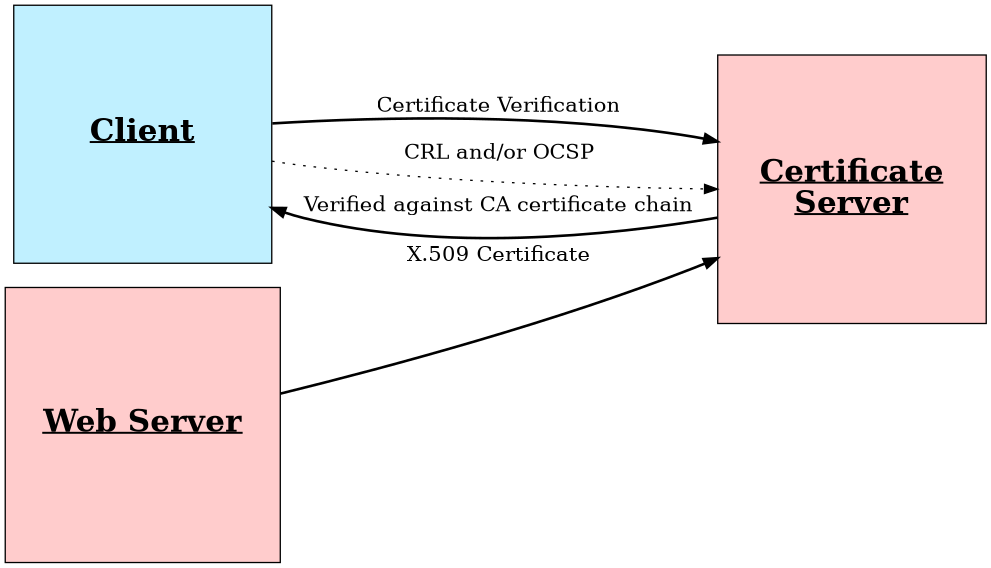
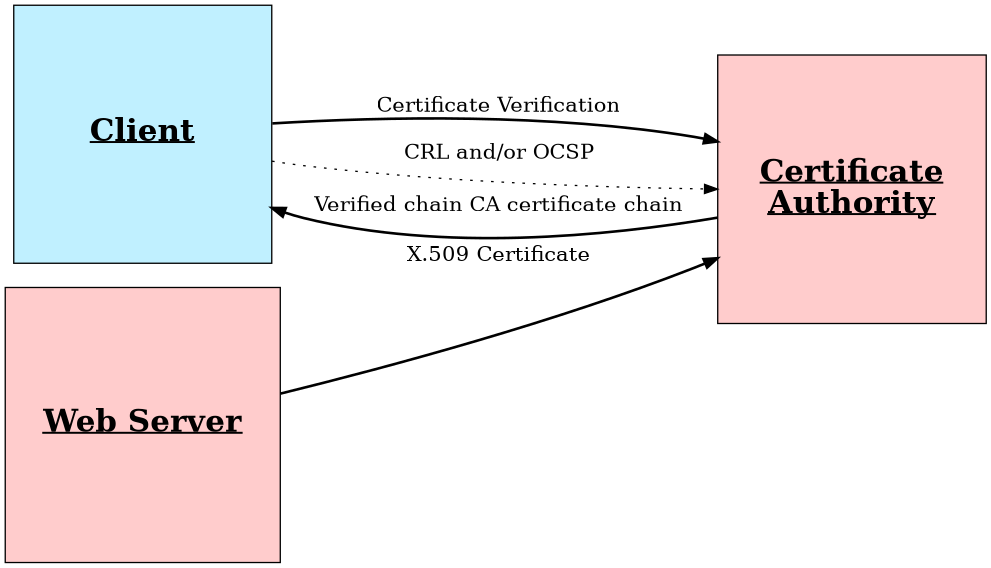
(852, 204) -> (852, 204)
(499, 206) -> (499, 206)
